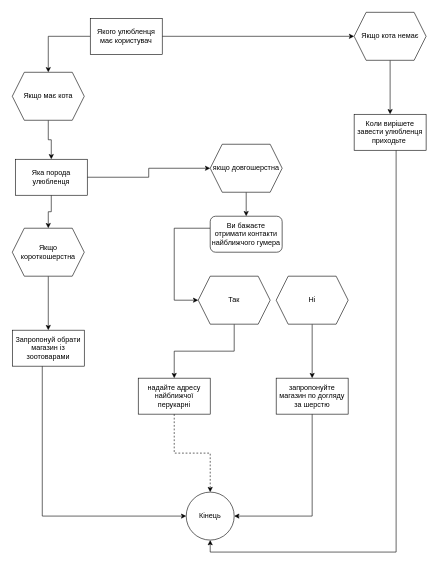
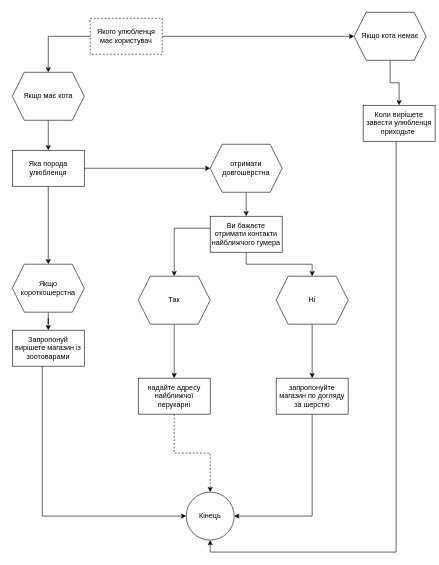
(126, 36) -> (126, 36)
(390, 132) -> (399, 123)
(246, 168) -> (246, 168)
(51, 177) -> (48, 168)
(246, 234) -> (246, 234)
(48, 252) -> (48, 288)
none -> (312, 266)
(234, 300) -> (174, 300)
(48, 348) -> (48, 348)
